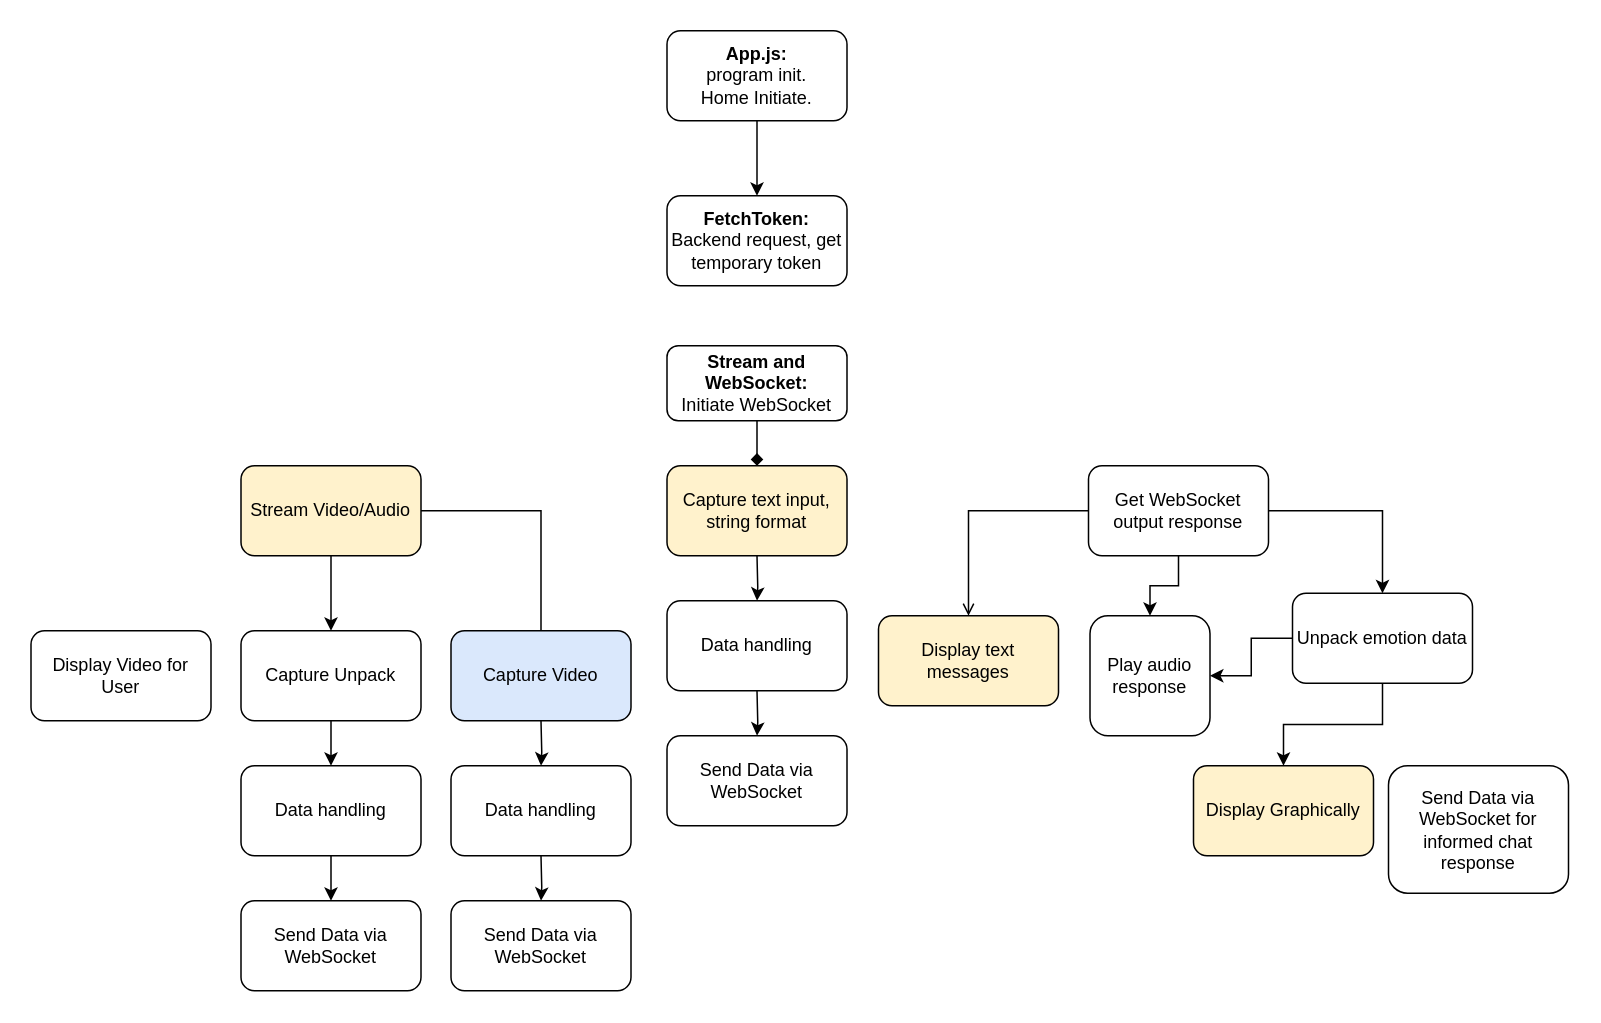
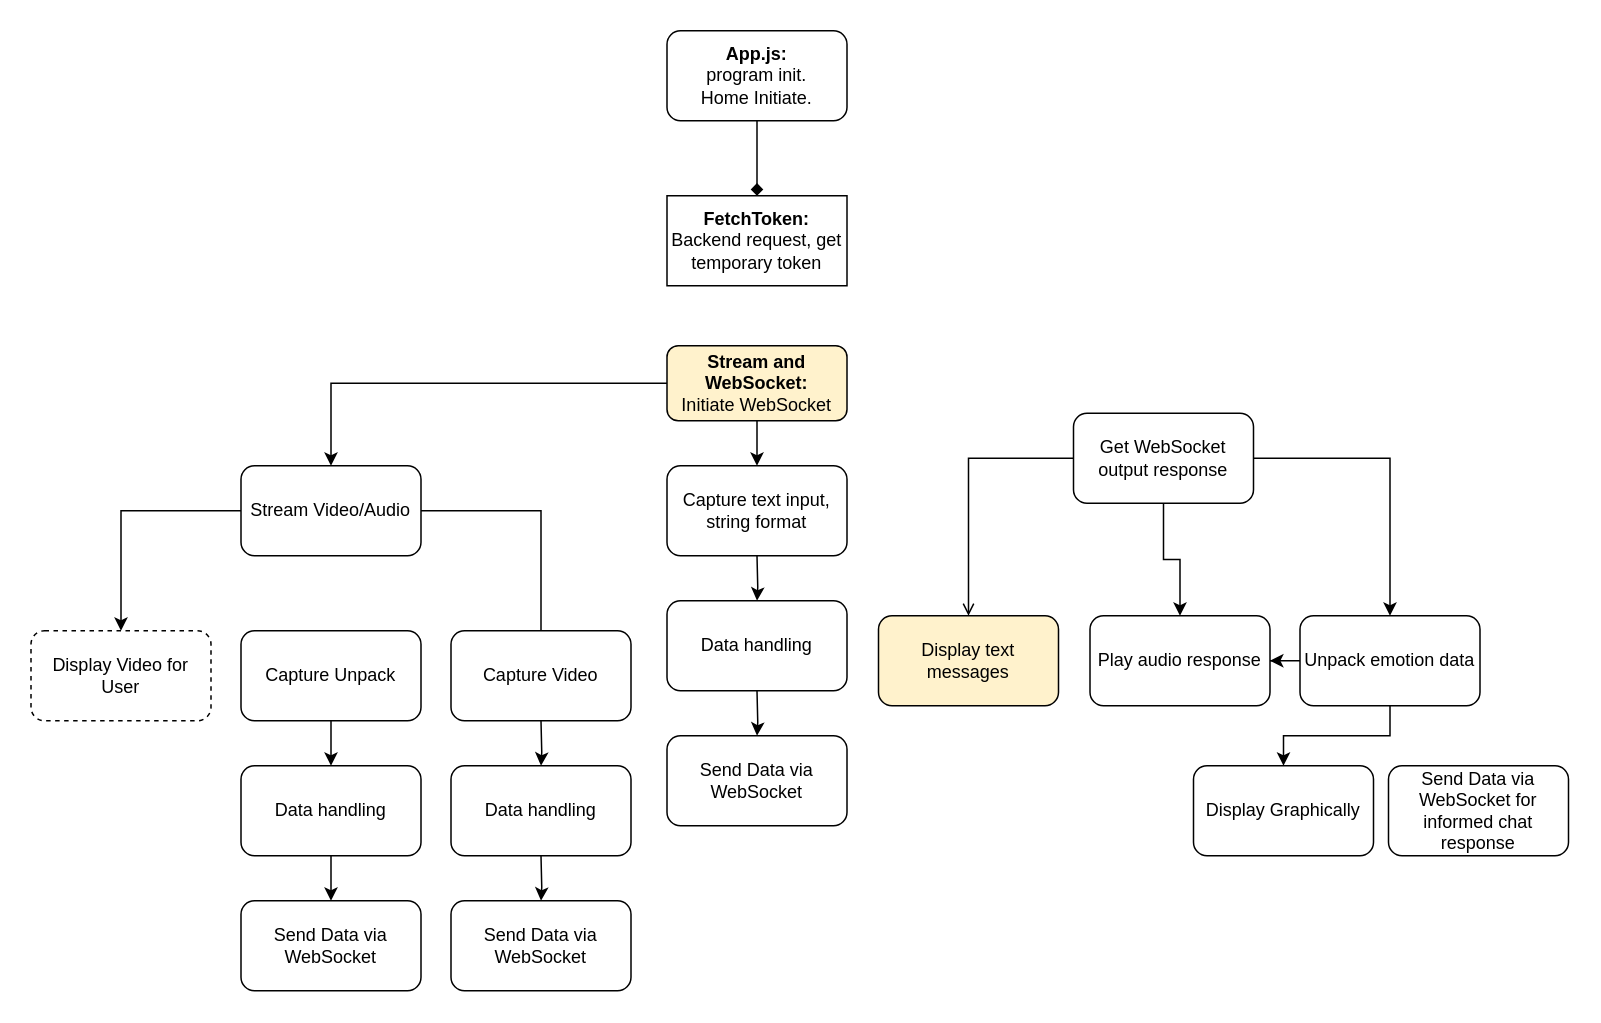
(757, 184) -> (757, 183)
(757, 241) -> (757, 241)
none -> (463, 383)
(757, 383) -> (757, 383)
(757, 453) -> (757, 454)
none -> (126, 511)
(331, 511) -> (331, 511)
(757, 511) -> (757, 511)
(1178, 511) -> (1163, 458)
(331, 588) -> none
(1382, 638) -> (1390, 661)
(121, 676) -> (121, 676)
(541, 676) -> (541, 676)
(1150, 676) -> (1180, 661)
(1283, 811) -> (1283, 811)
(1478, 830) -> (1478, 811)
